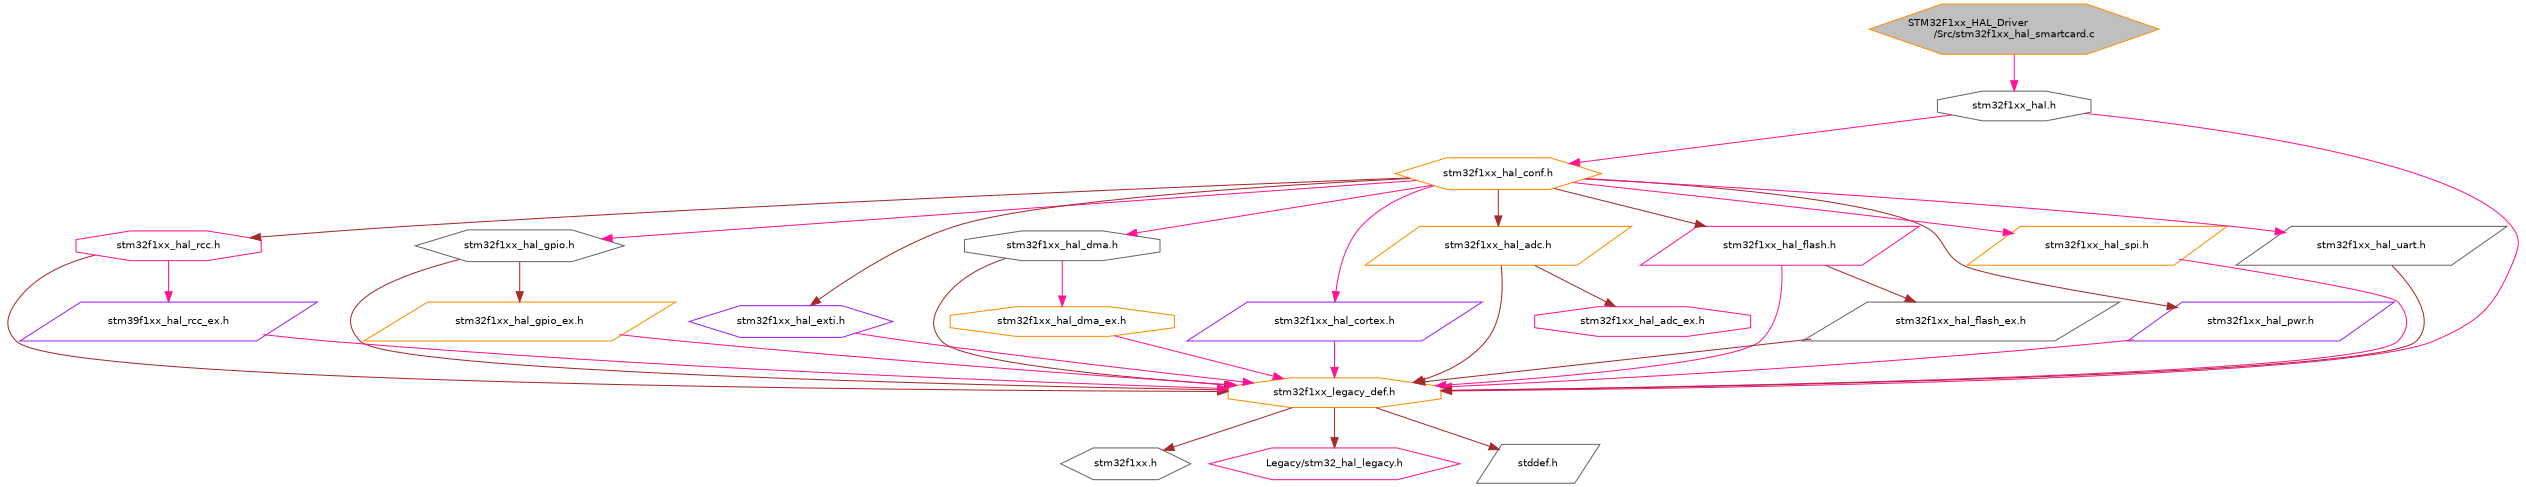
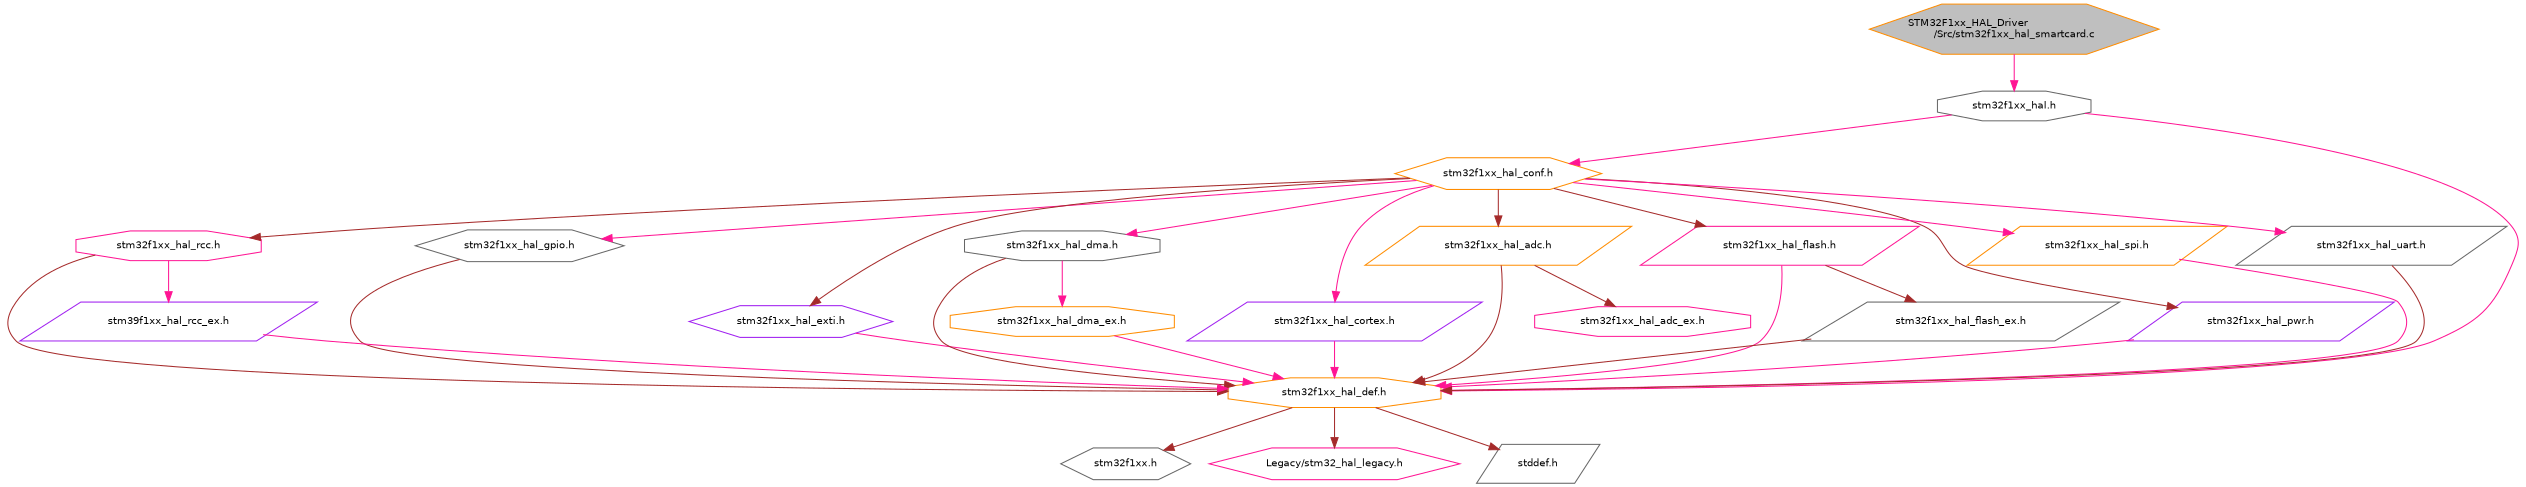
(520, 322) -> none
(1335, 393) -> (1335, 393)
